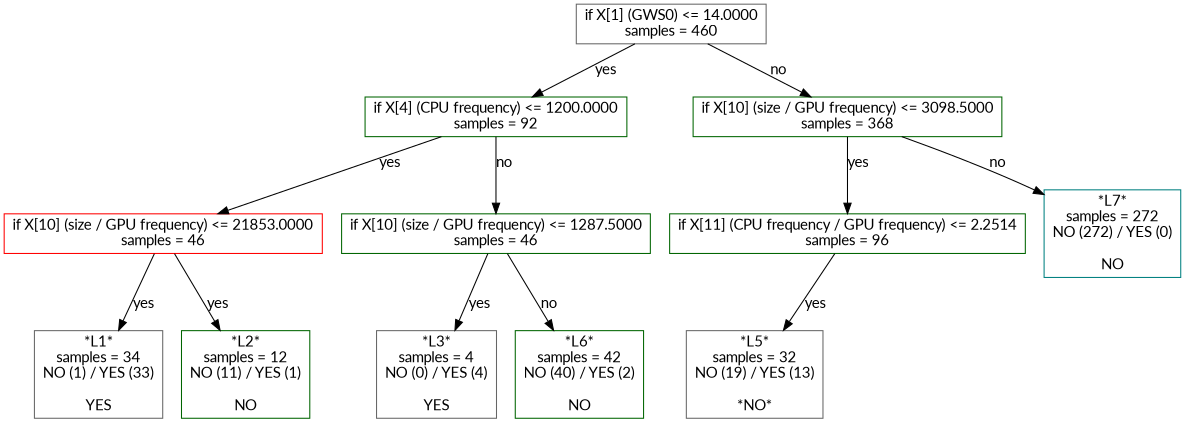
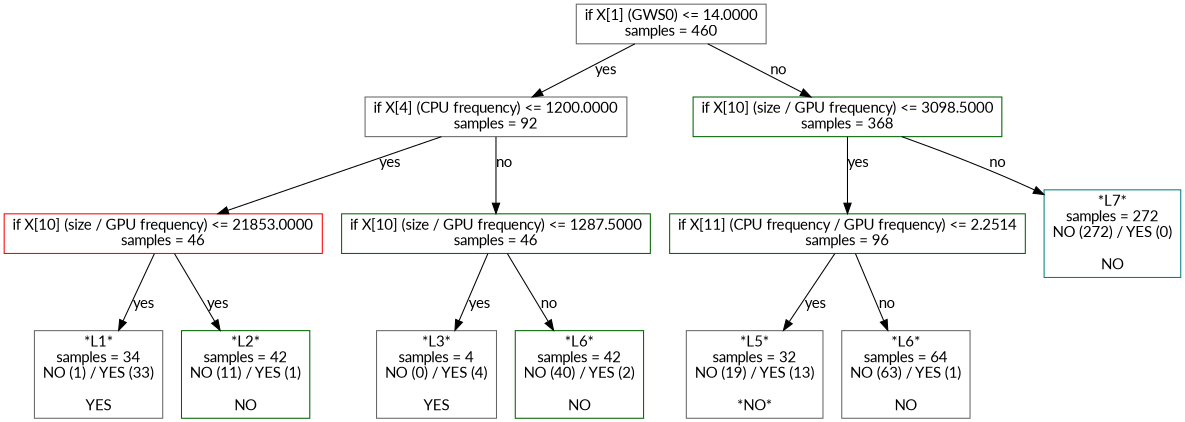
(496, 117) -> (496, 117)
(246, 374) -> (246, 374)
none -> (906, 374)
